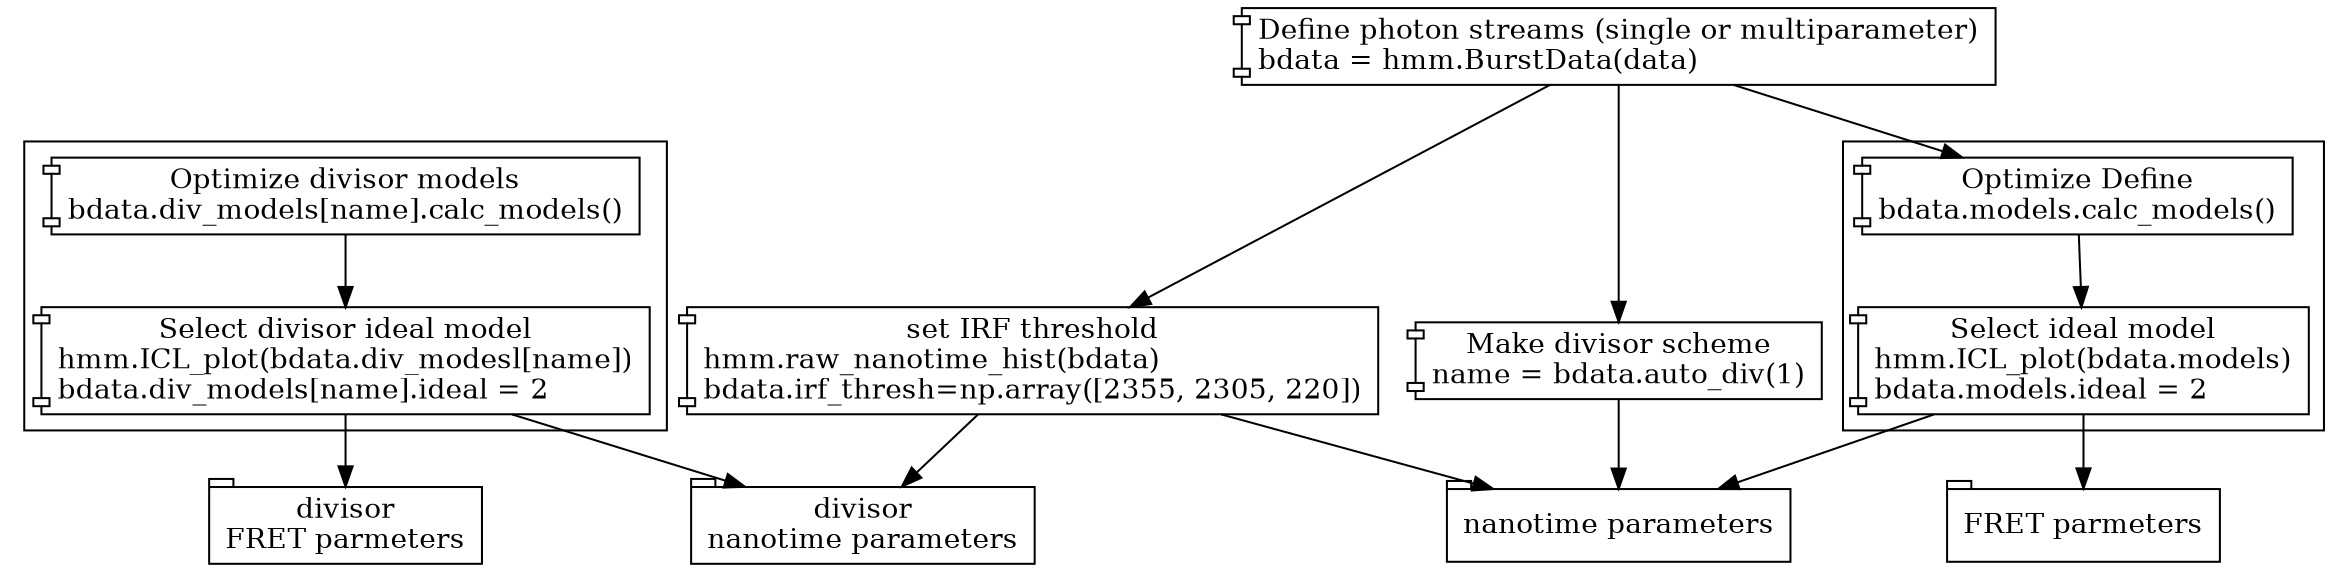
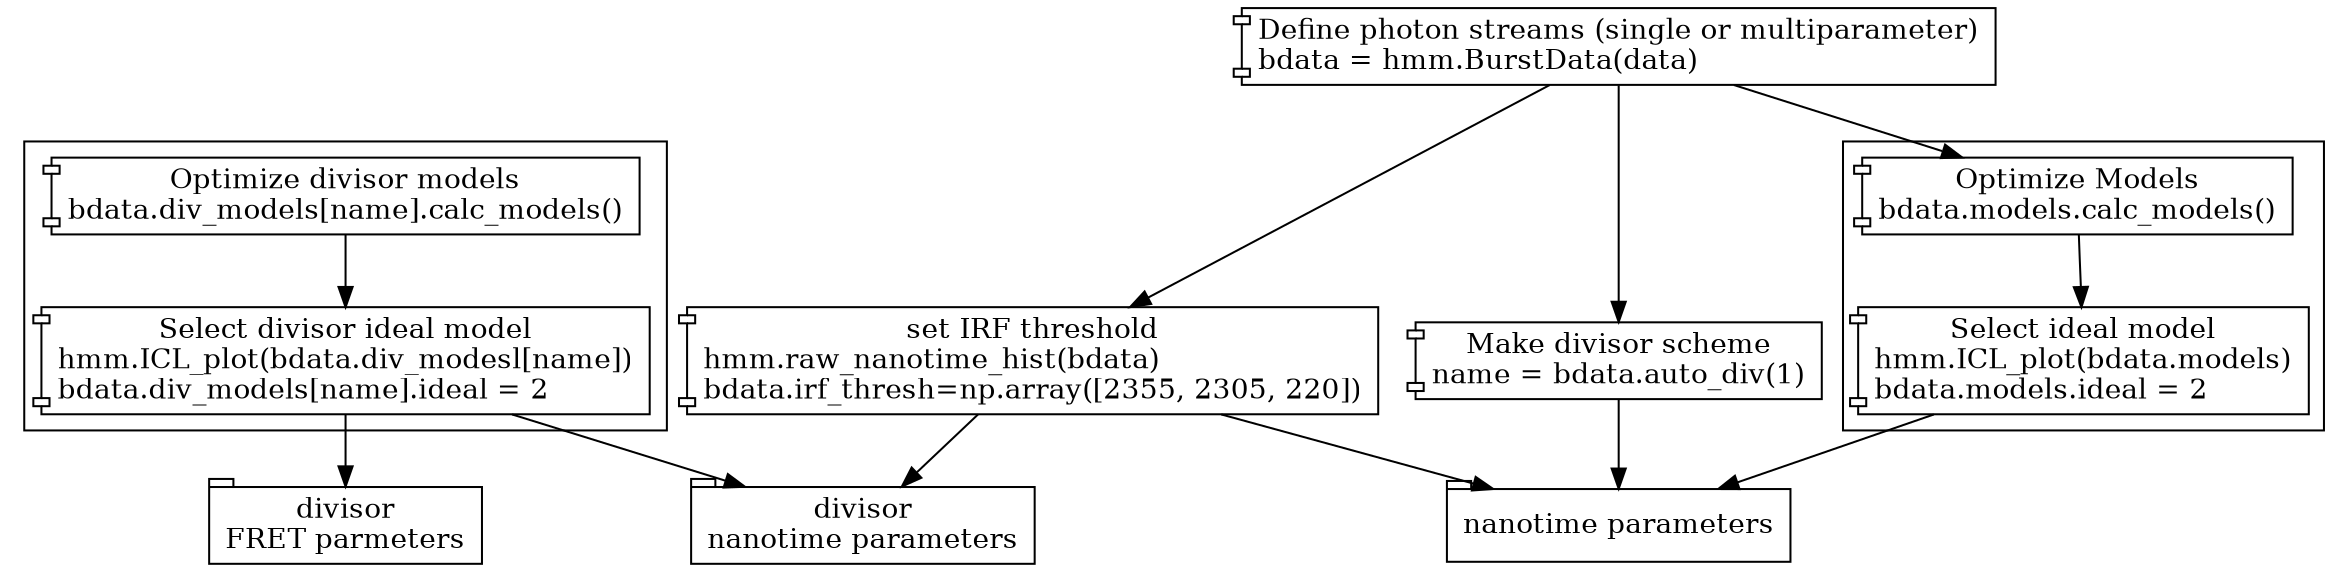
(2077, 196) -> (2077, 196)
(2083, 525) -> none
